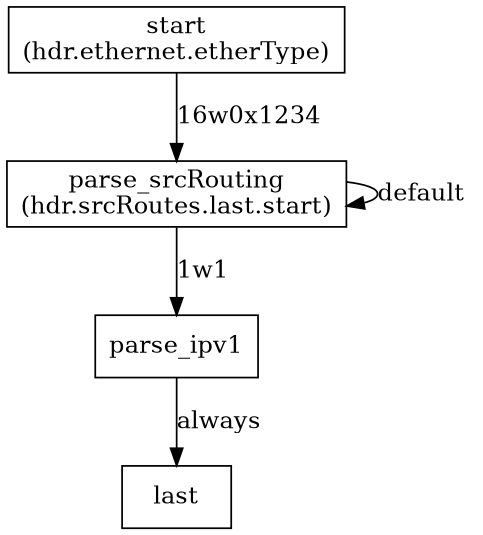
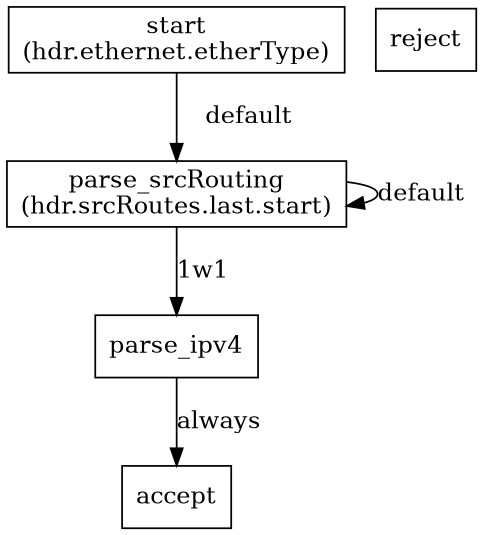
none -> (426, 40)
(249, 117) -> (249, 117)
(177, 346) -> (177, 346)
(177, 497) -> (177, 497)
